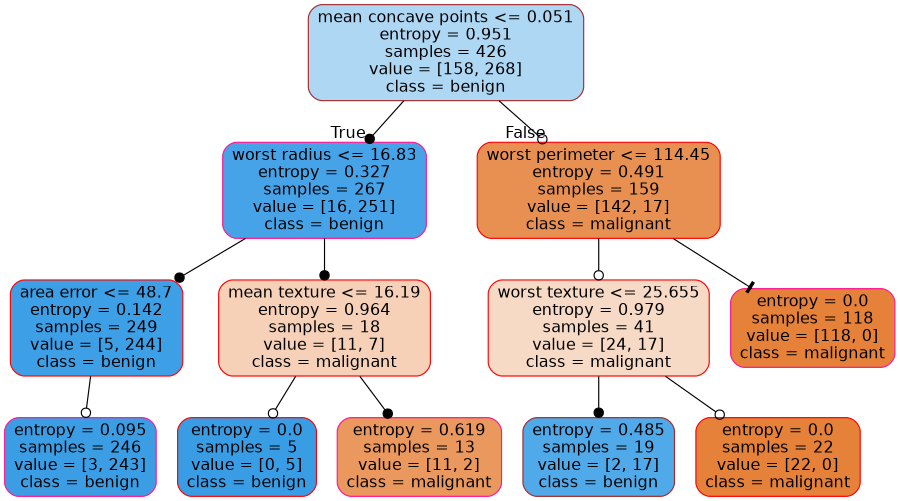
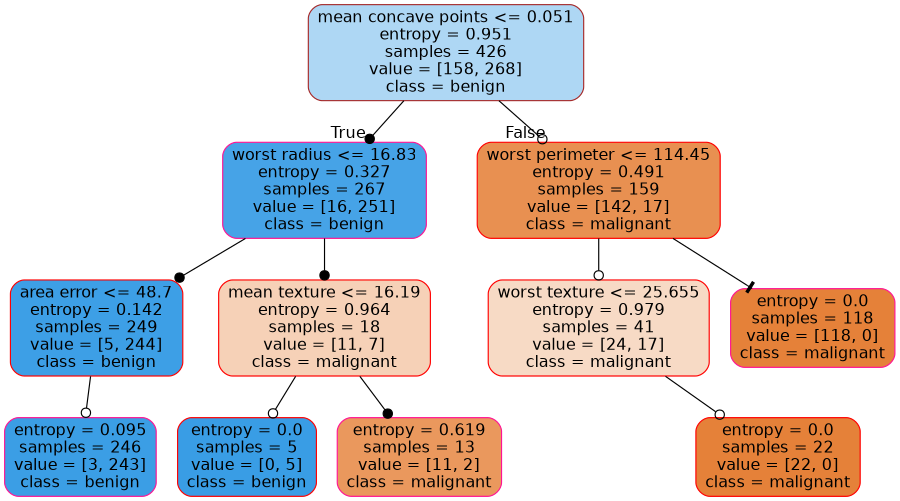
(599, 457) -> none
